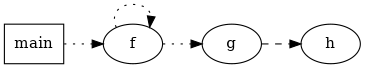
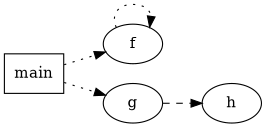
(177, 44) -> (79, 87)
